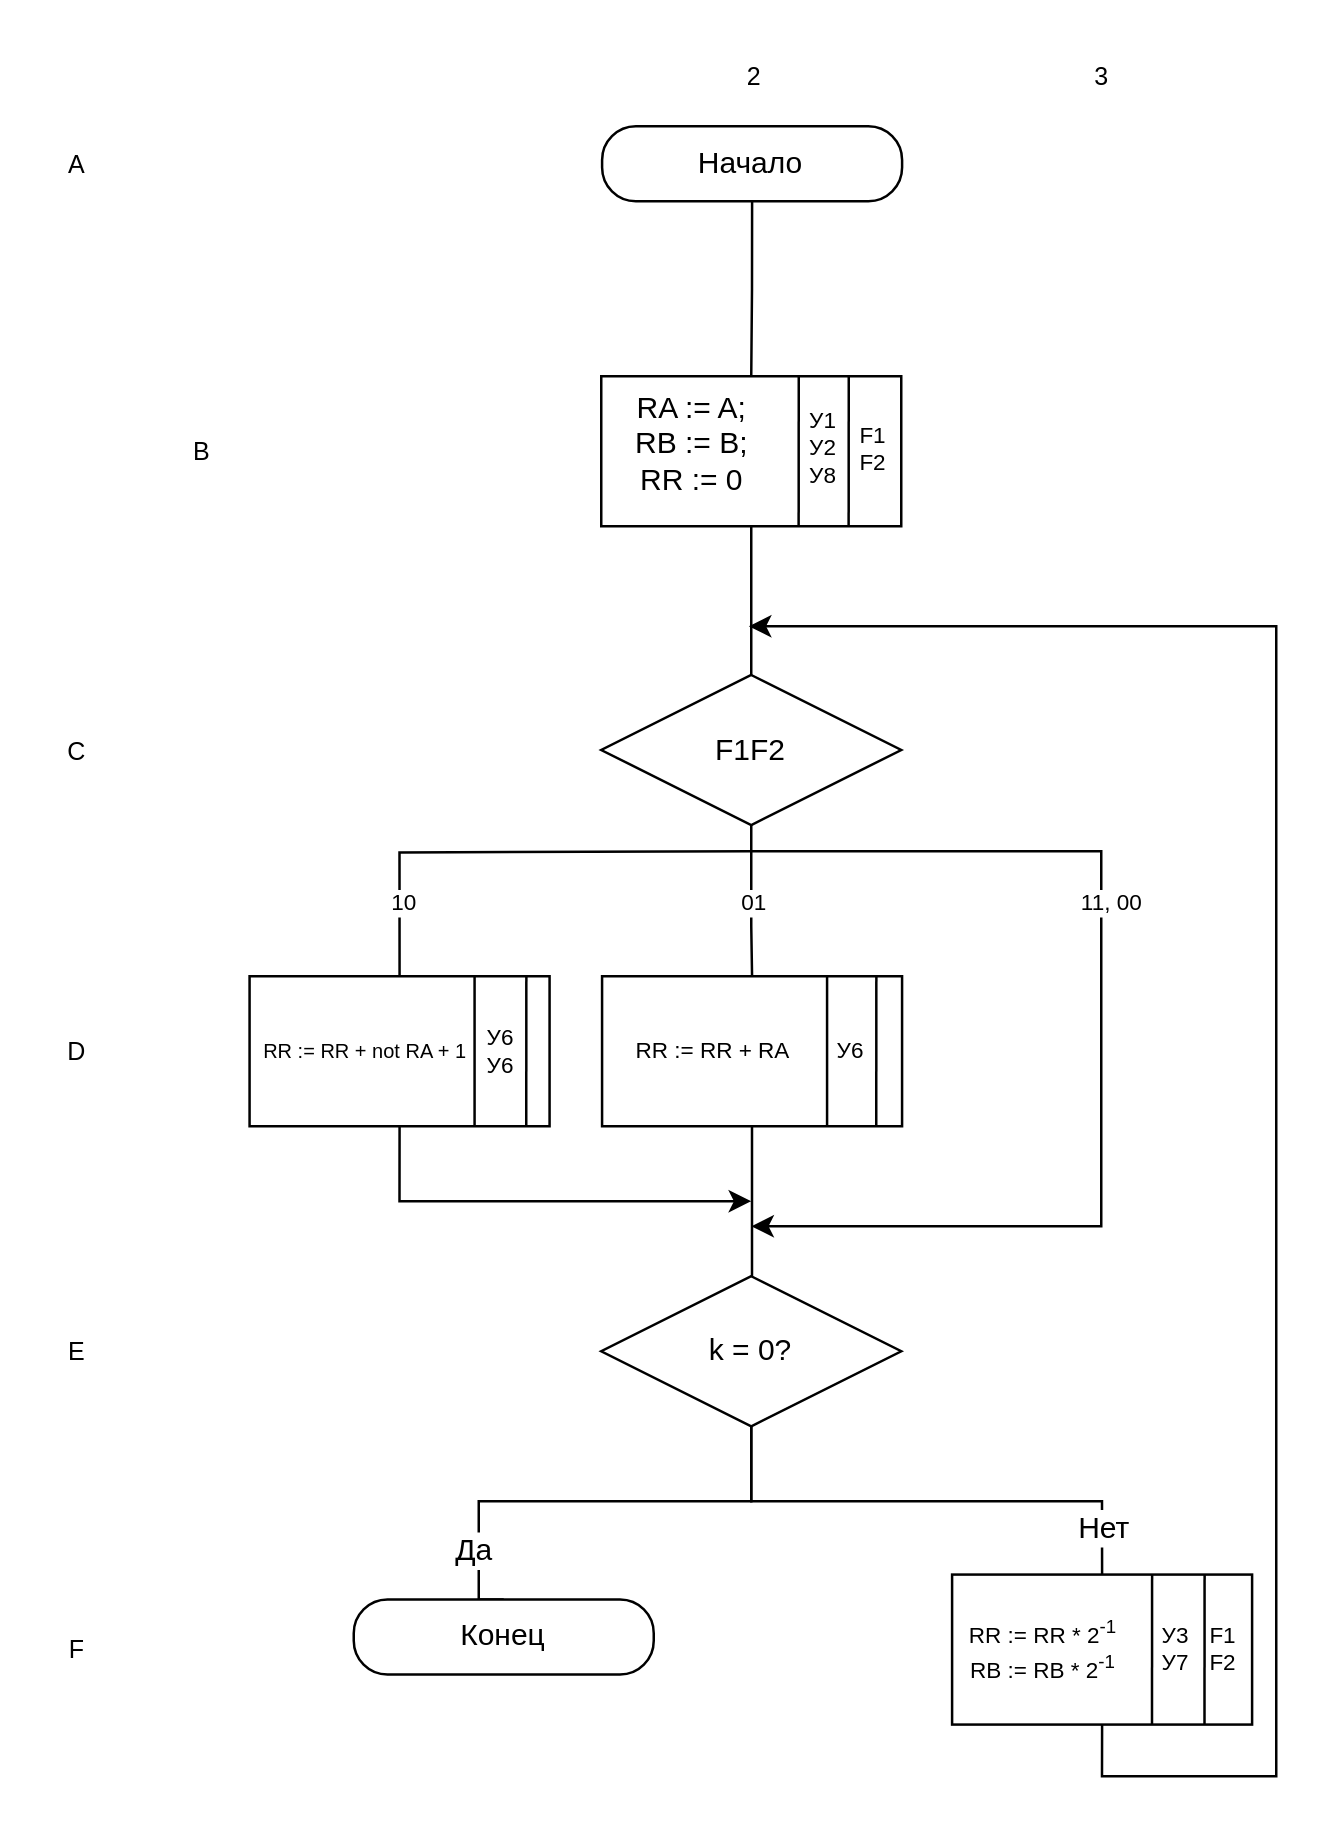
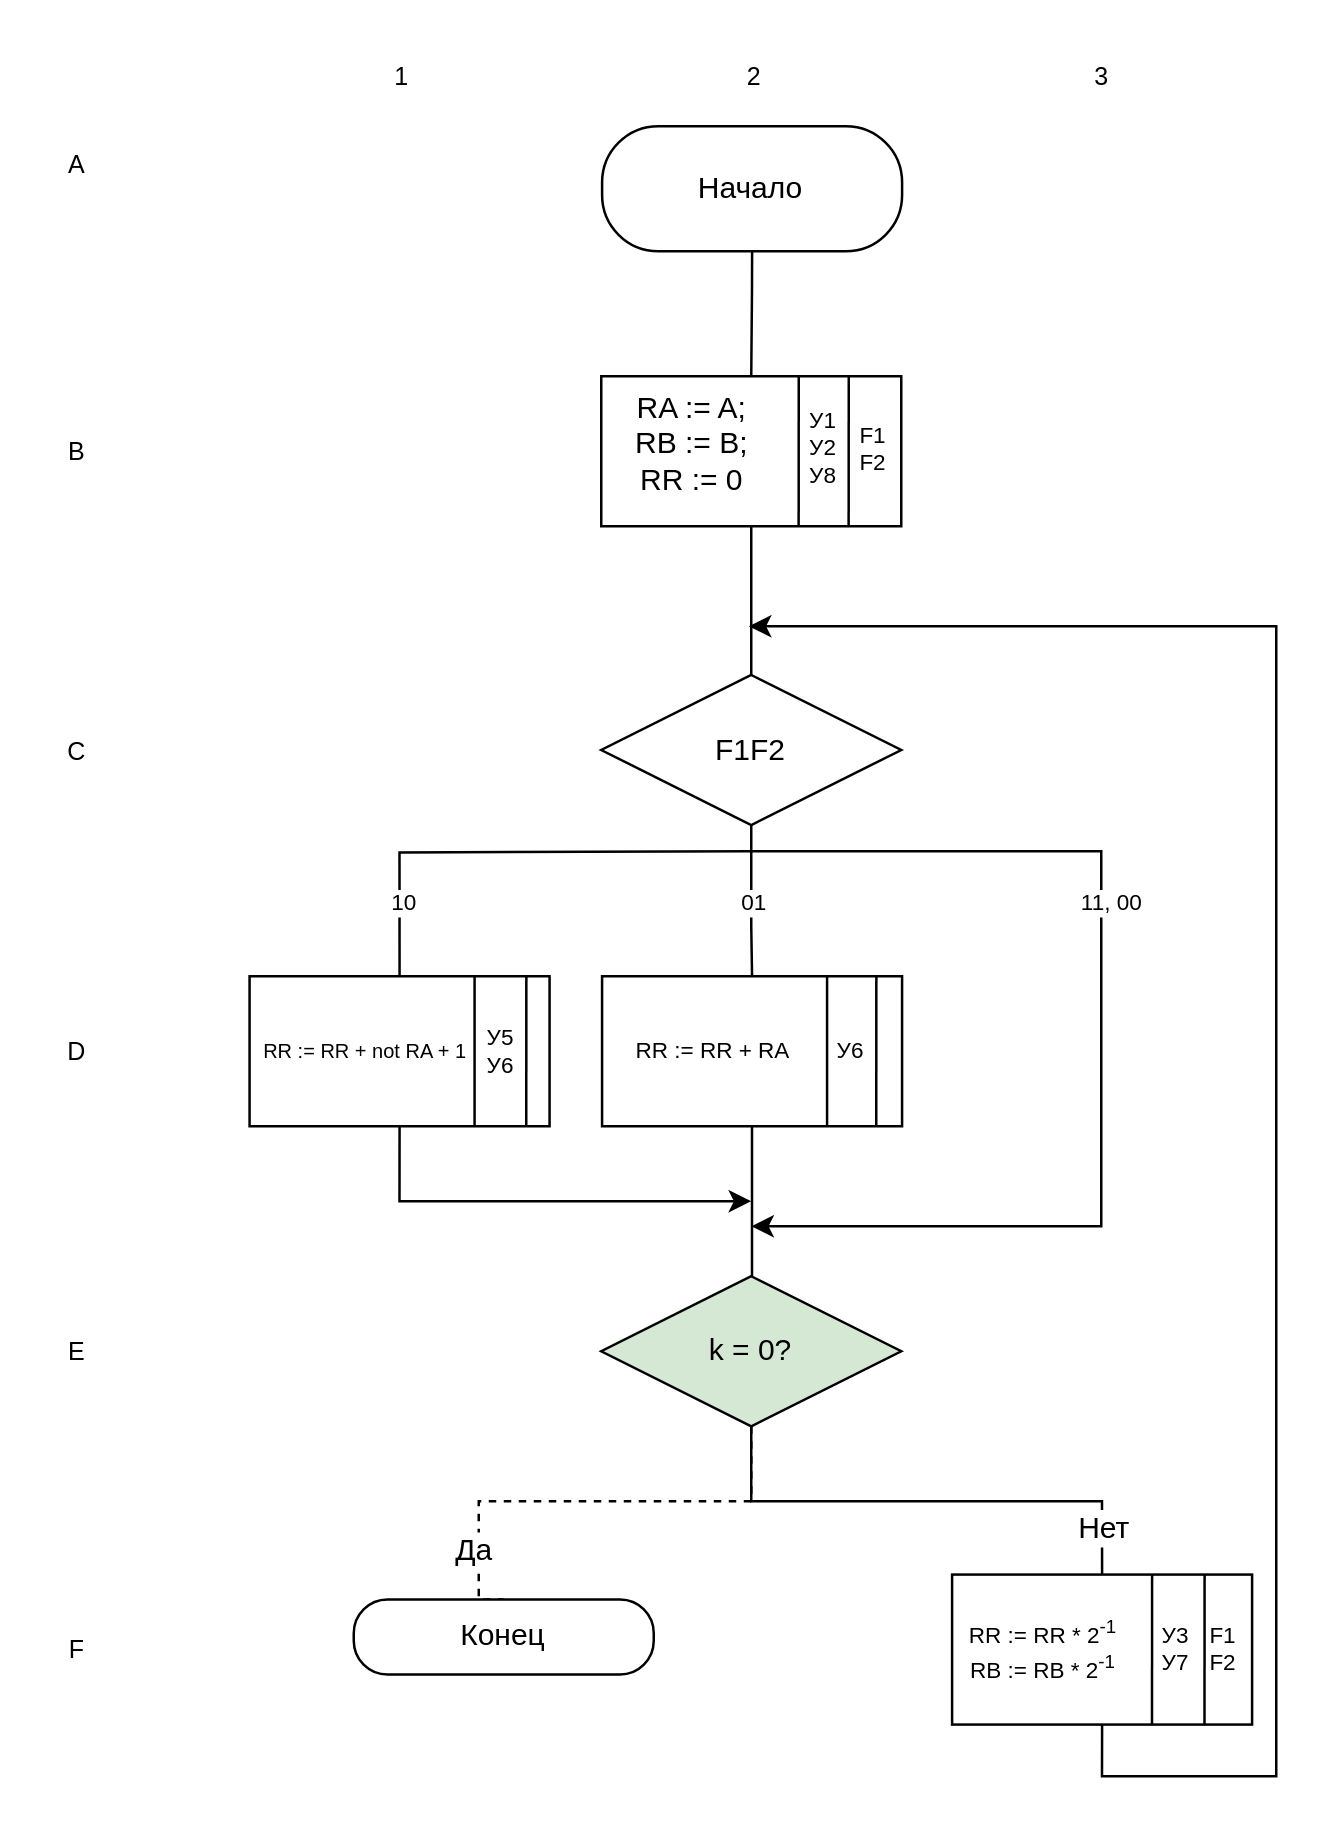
none -> (400, 76)
(752, 164) -> (752, 189)
(201, 451) -> (76, 451)
(501, 1051) -> (501, 1051)
(751, 1351) -> (751, 1351)
(599, 1501) -> (599, 1501)
